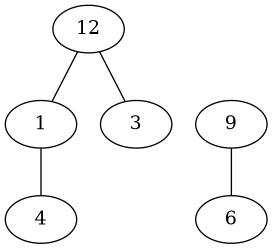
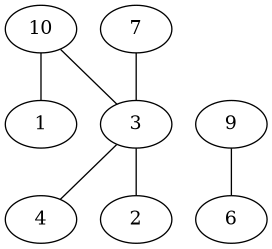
(89, 29) -> (41, 29)
none -> (136, 29)
(41, 172) -> (88, 172)
none -> (136, 219)
